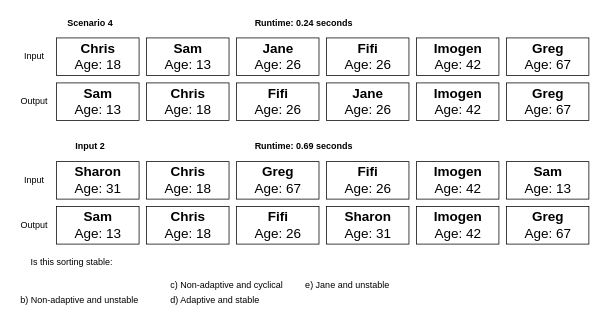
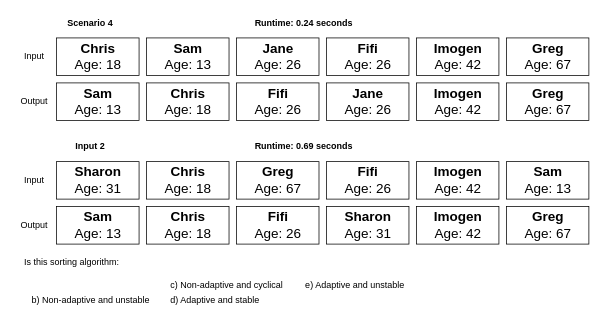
(72, 263) -> (72, 263)
(351, 285) -> (360, 285)
(83, 300) -> (94, 300)
